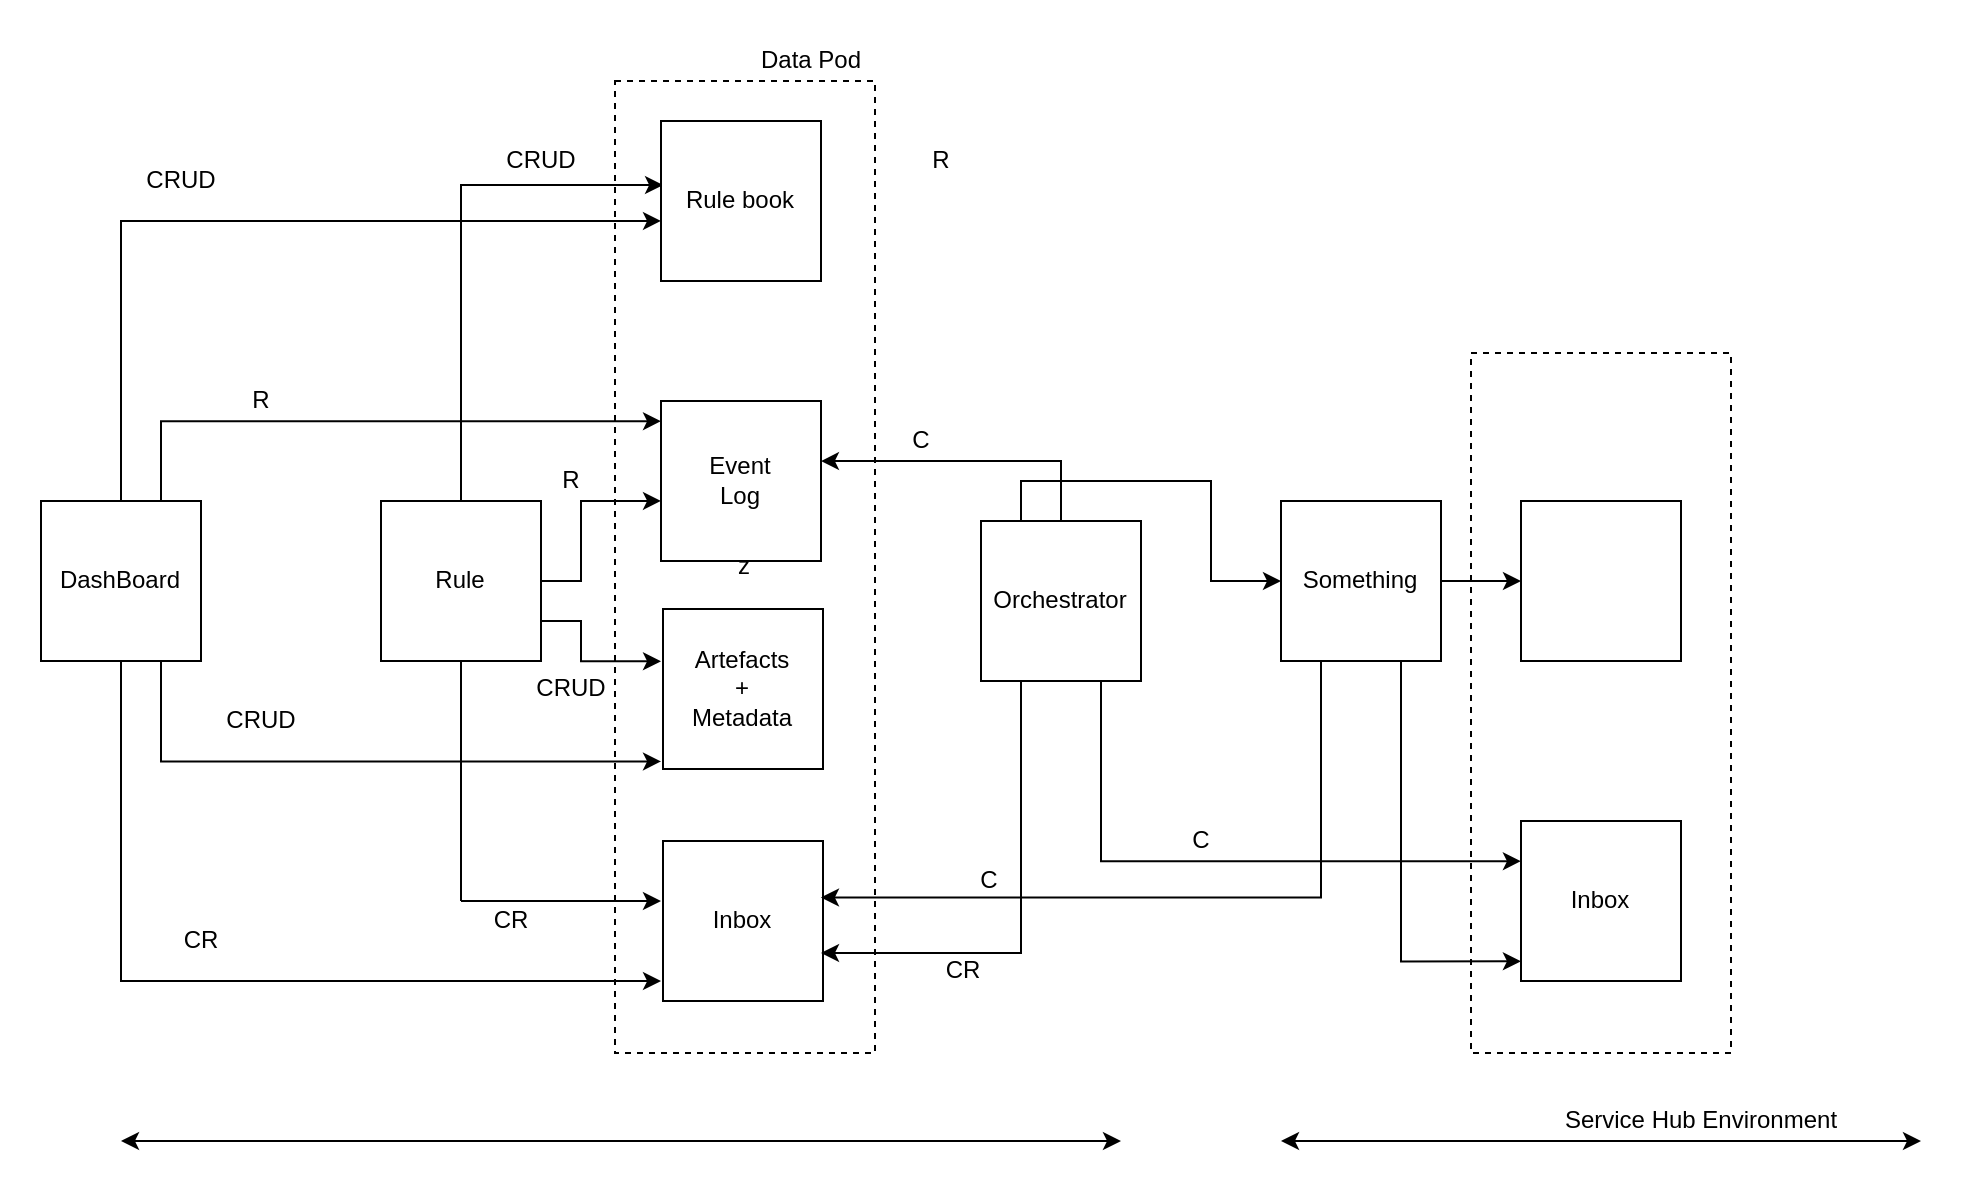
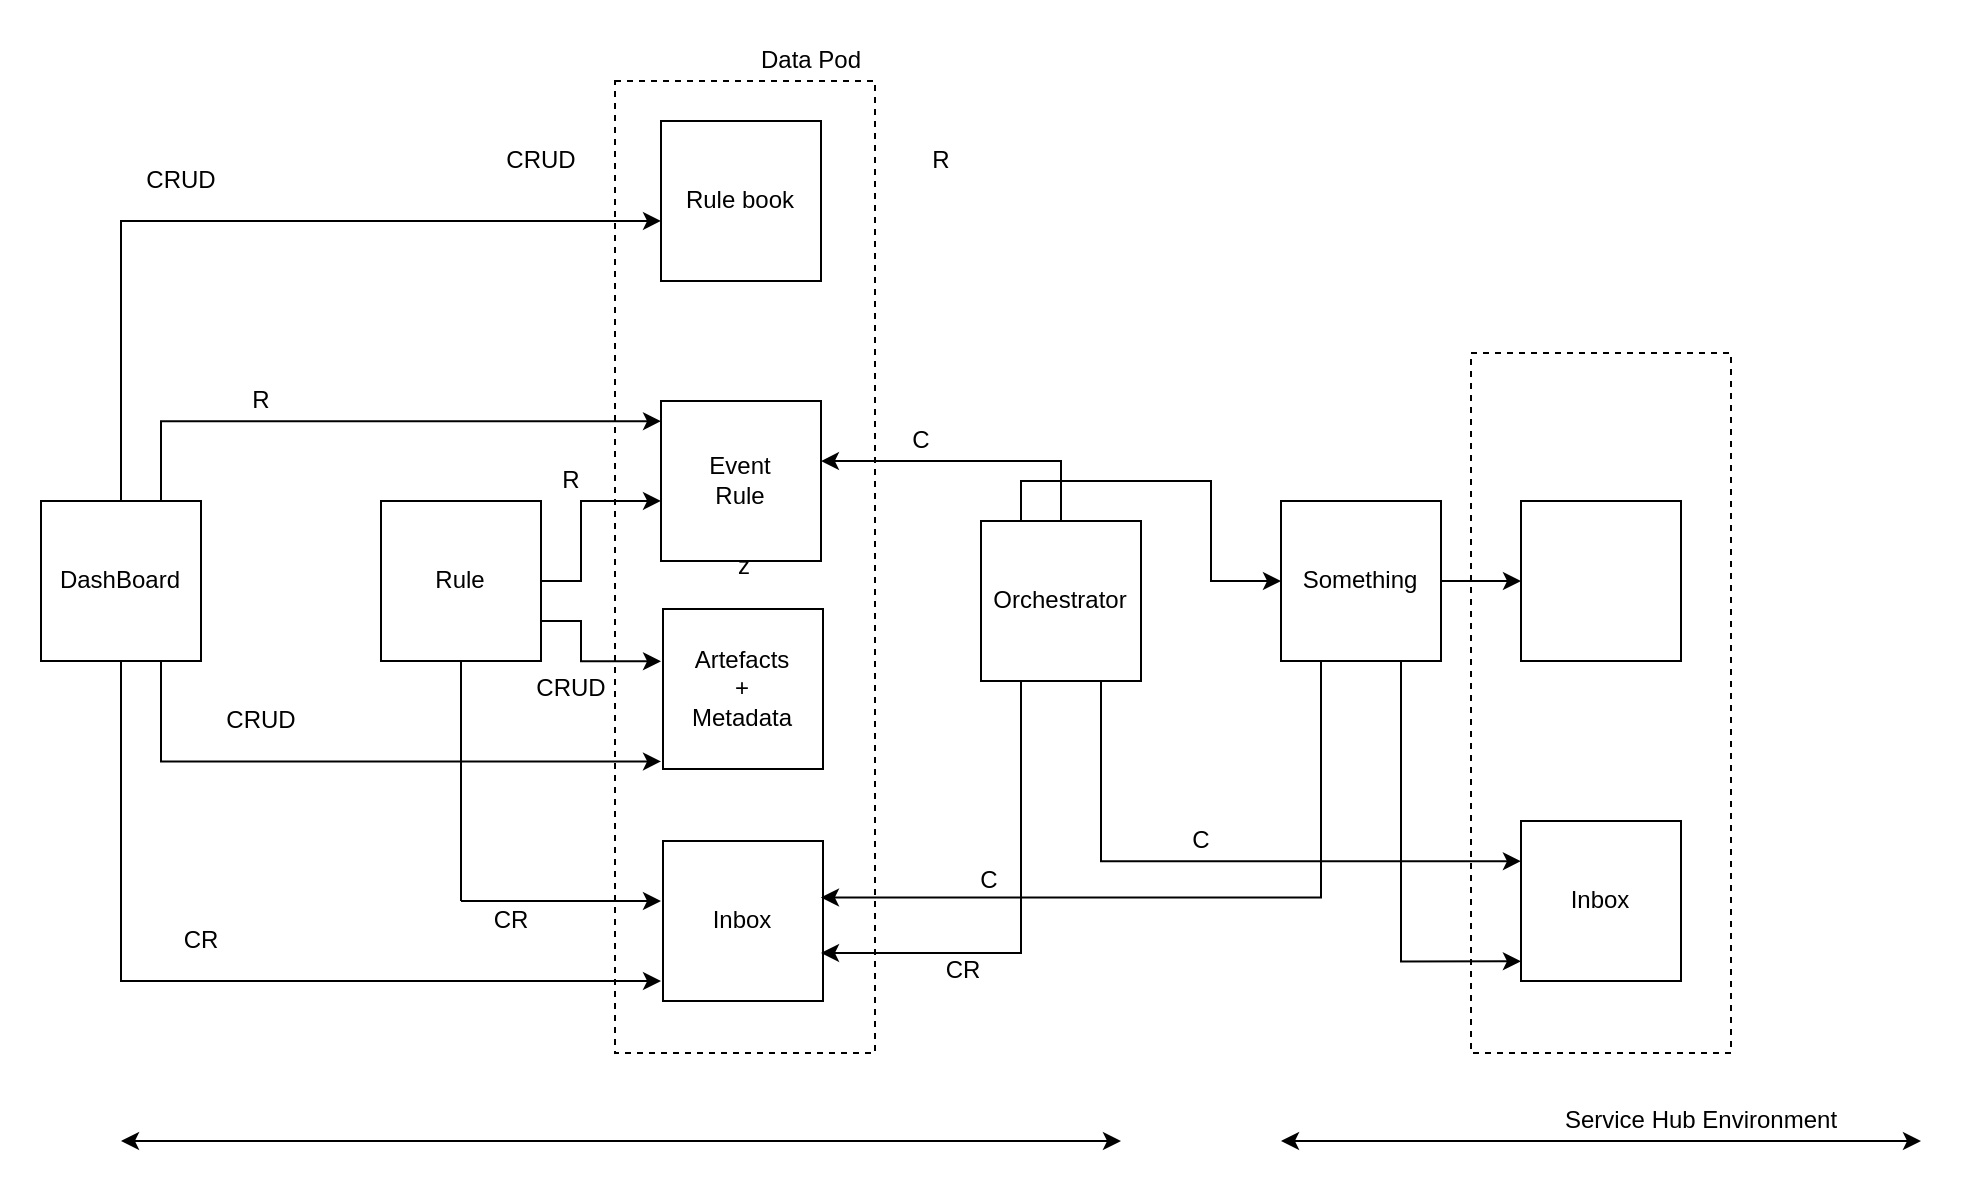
(461, 249) -> none
(741, 481) -> (741, 481)
